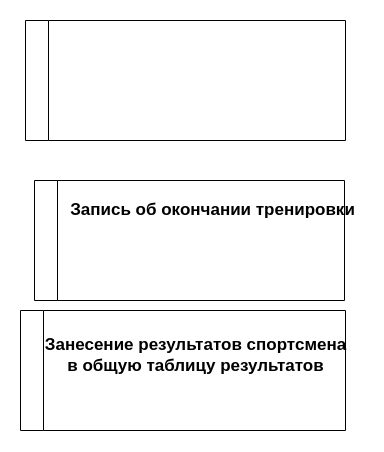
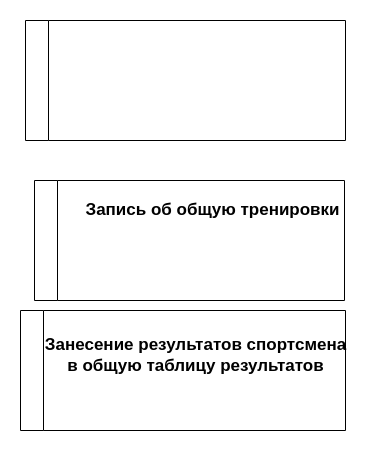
(213, 211) -> (213, 211)
